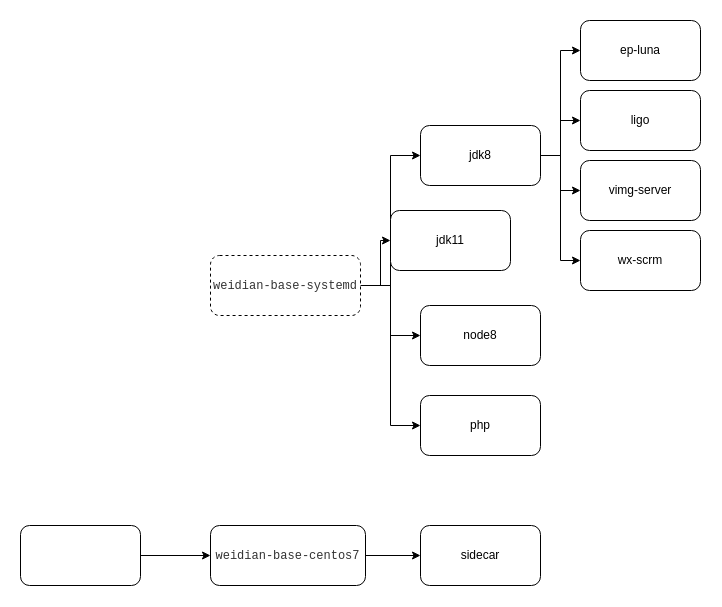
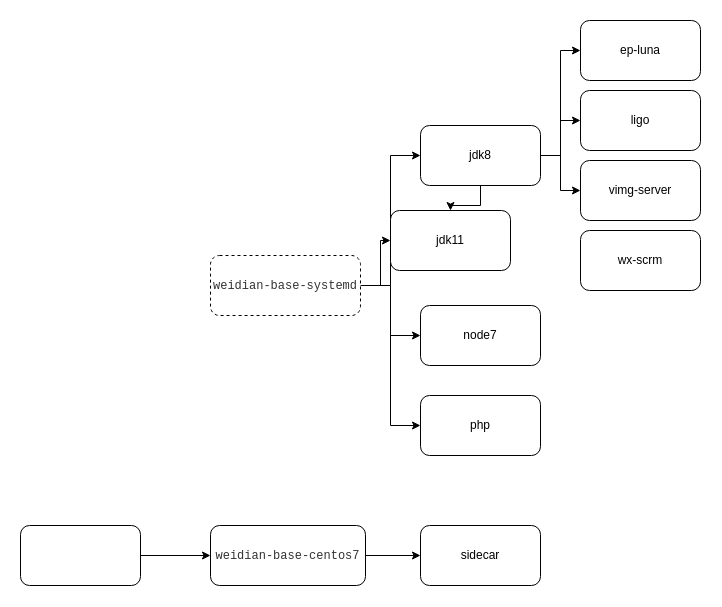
(561, 233) -> (476, 206)
(481, 336) -> (481, 336)
